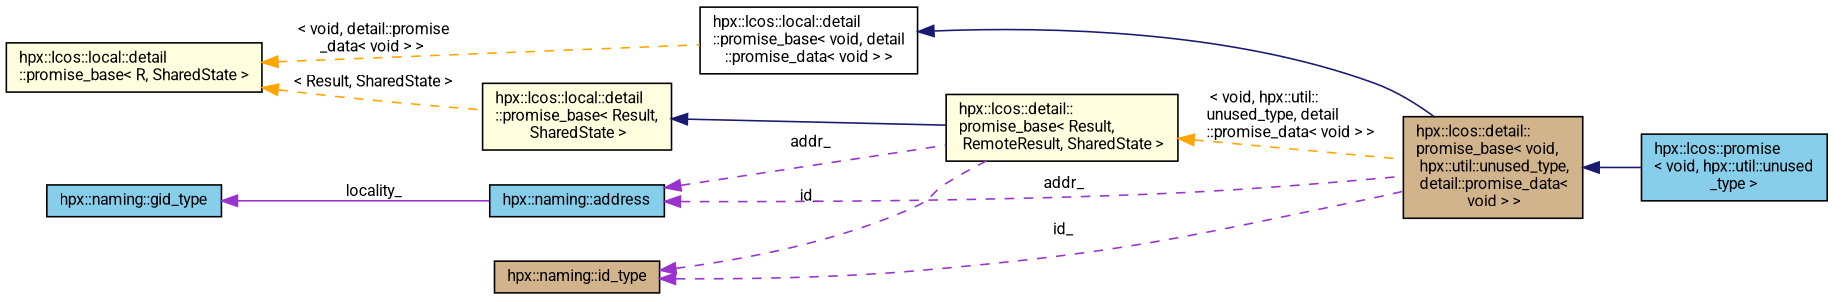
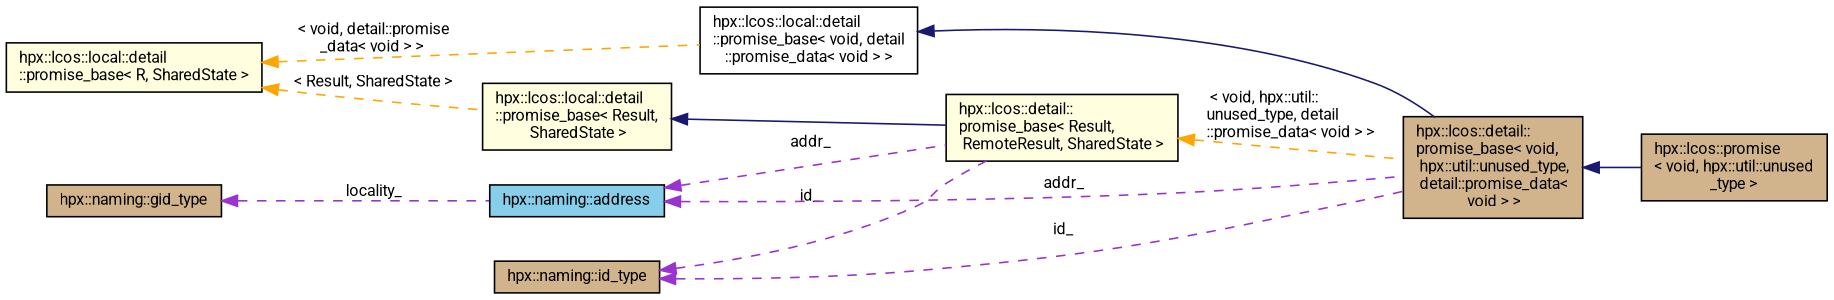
(1734, 167) -> (1734, 167)
(134, 201) -> (134, 201)
(363, 201) -> (363, 201)
